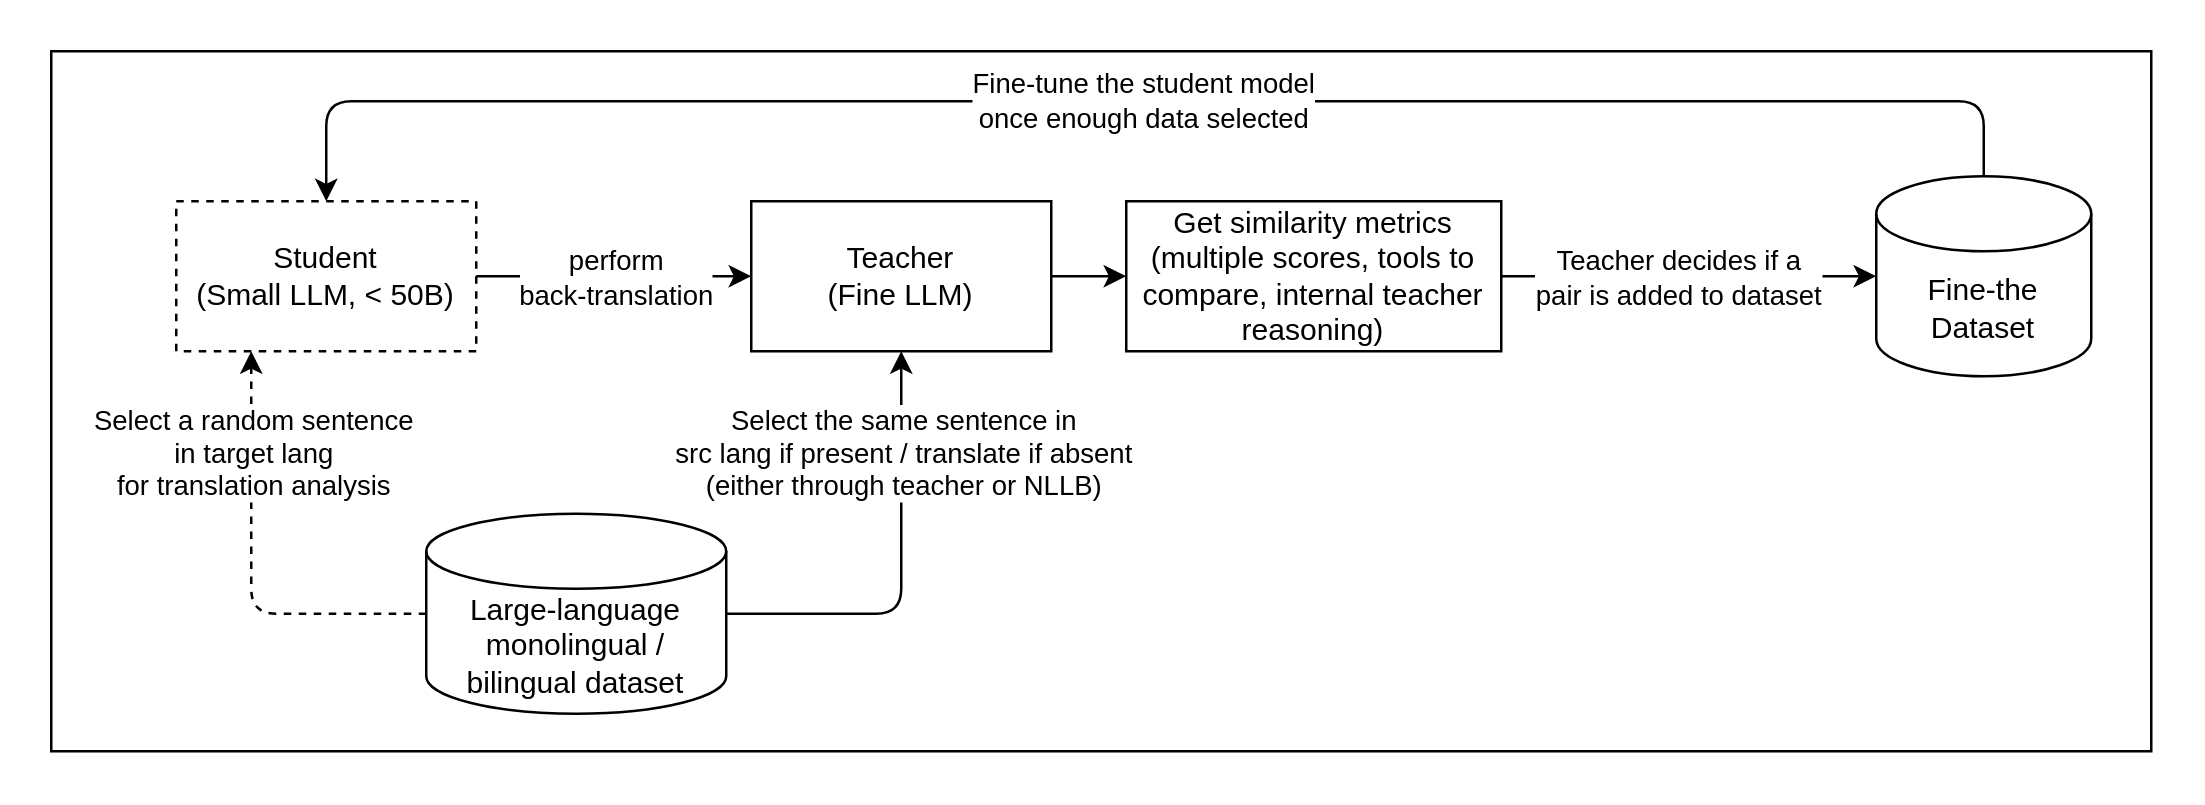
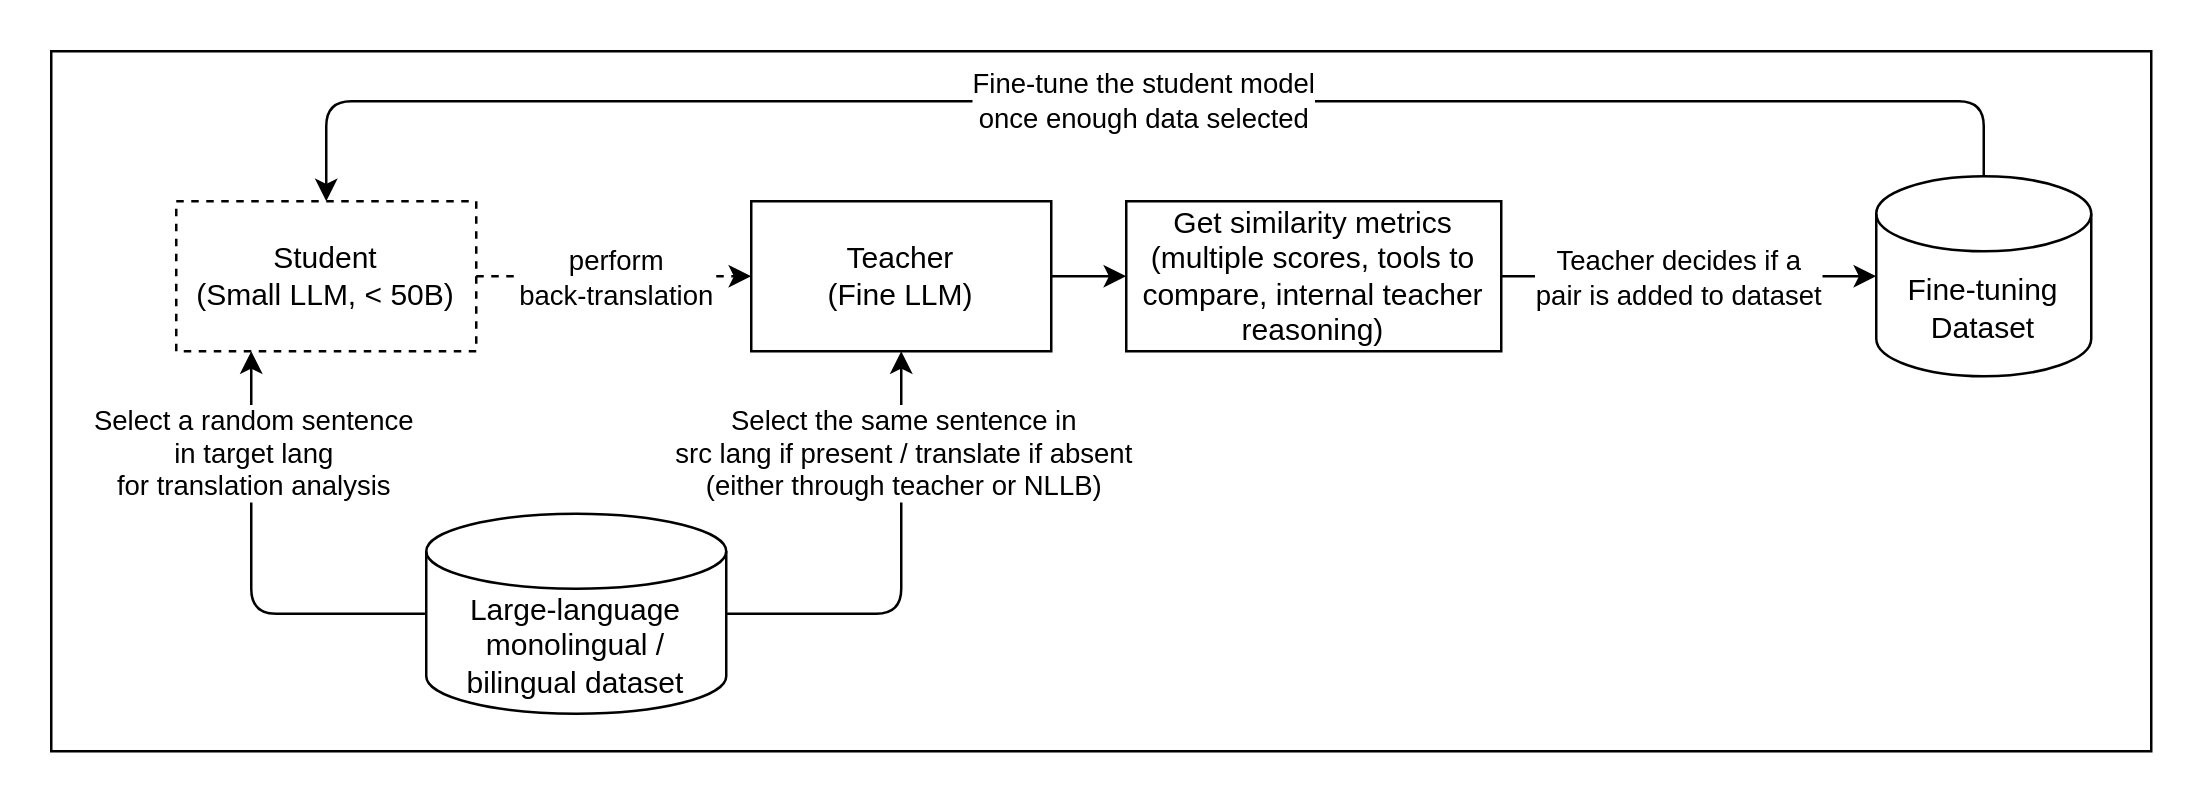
(501, 276) -> (501, 276)
(1984, 309) -> (1984, 309)
(290, 614) -> (290, 614)
